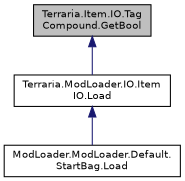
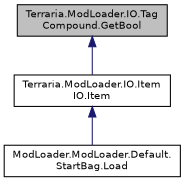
(92, 20) -> (92, 20)
(92, 91) -> (92, 91)
